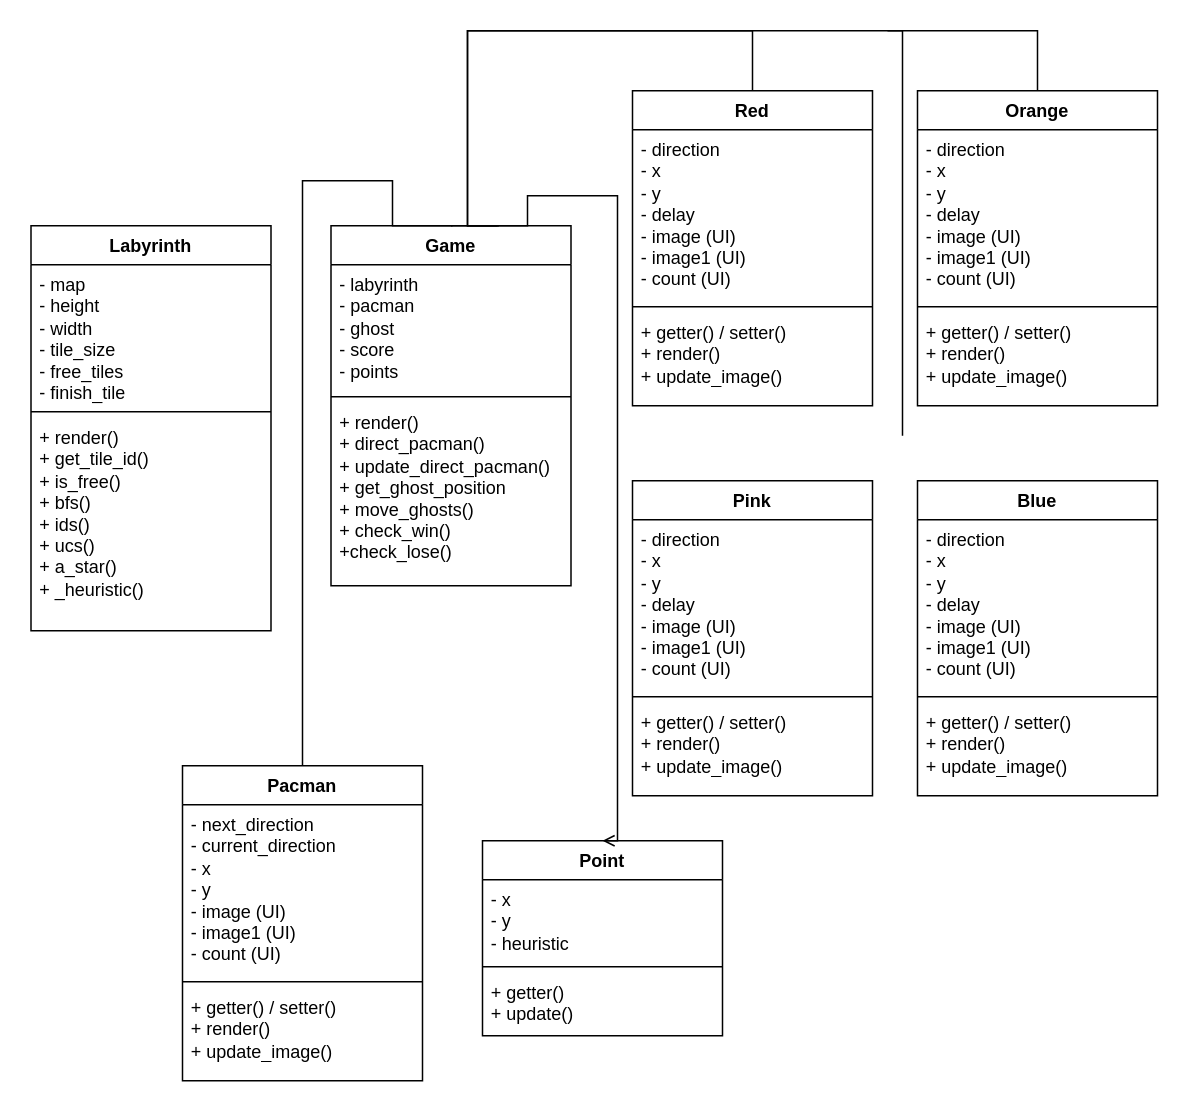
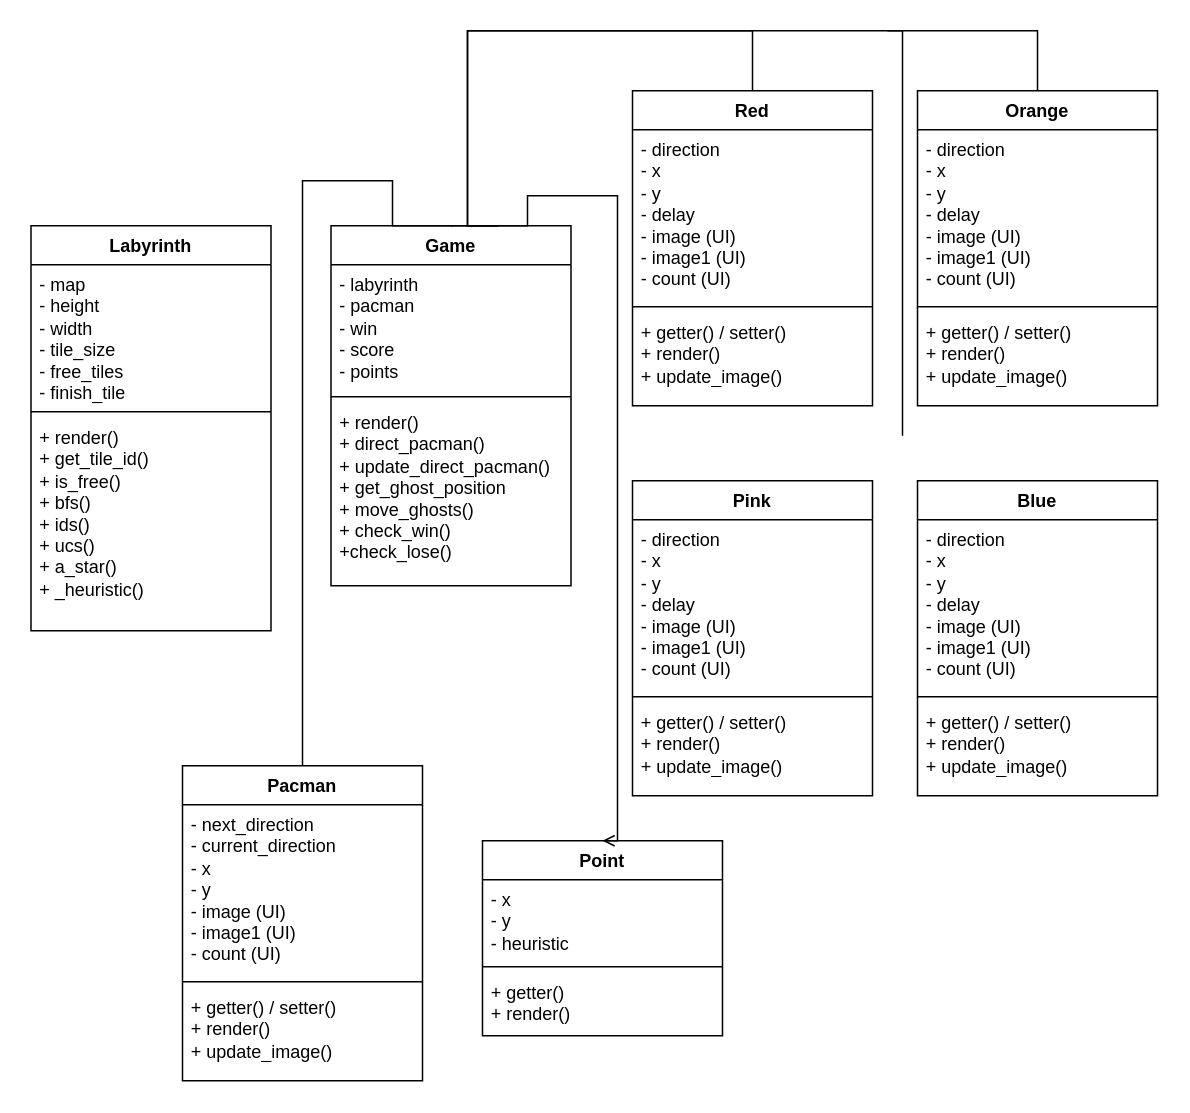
(388, 329) -> (388, 329)
(539, 1005) -> (539, 1005)
